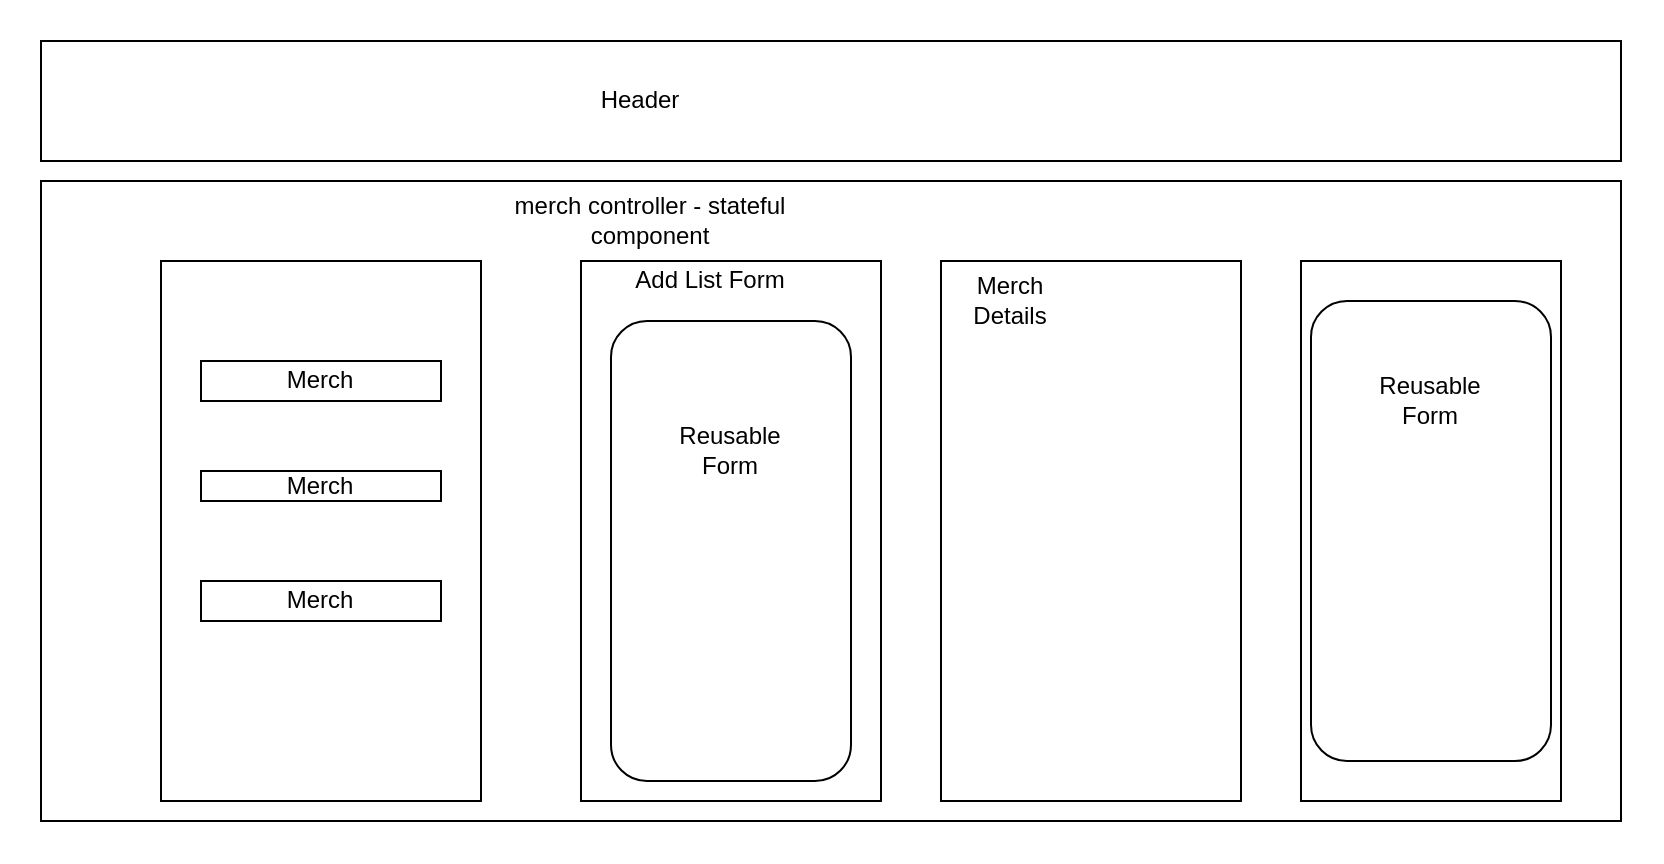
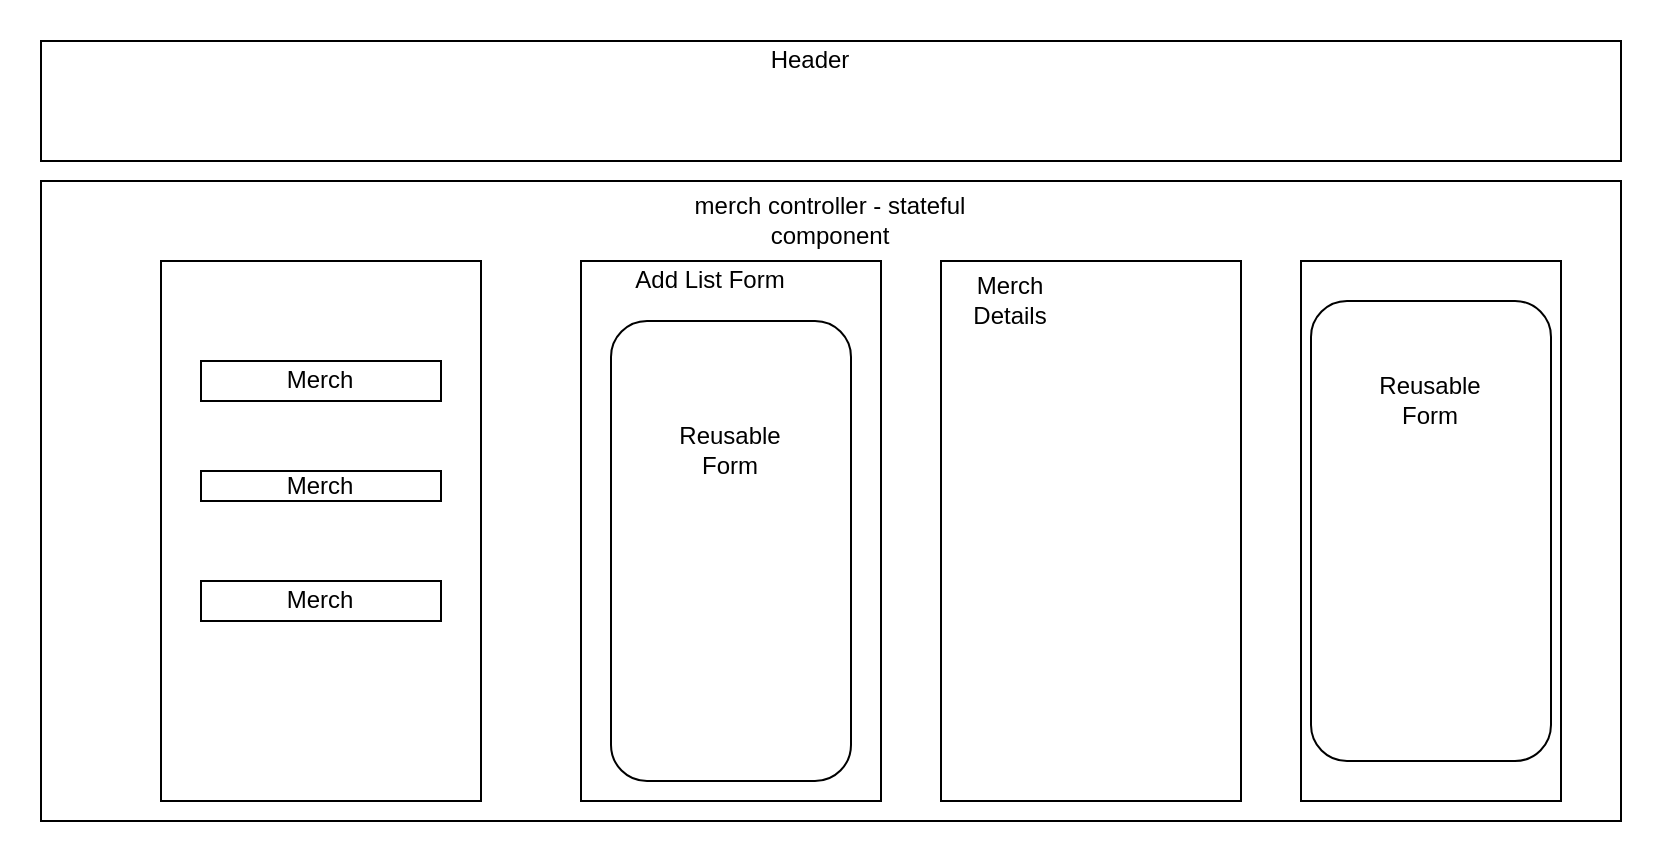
(641, 101) -> (811, 61)
(651, 221) -> (831, 221)
